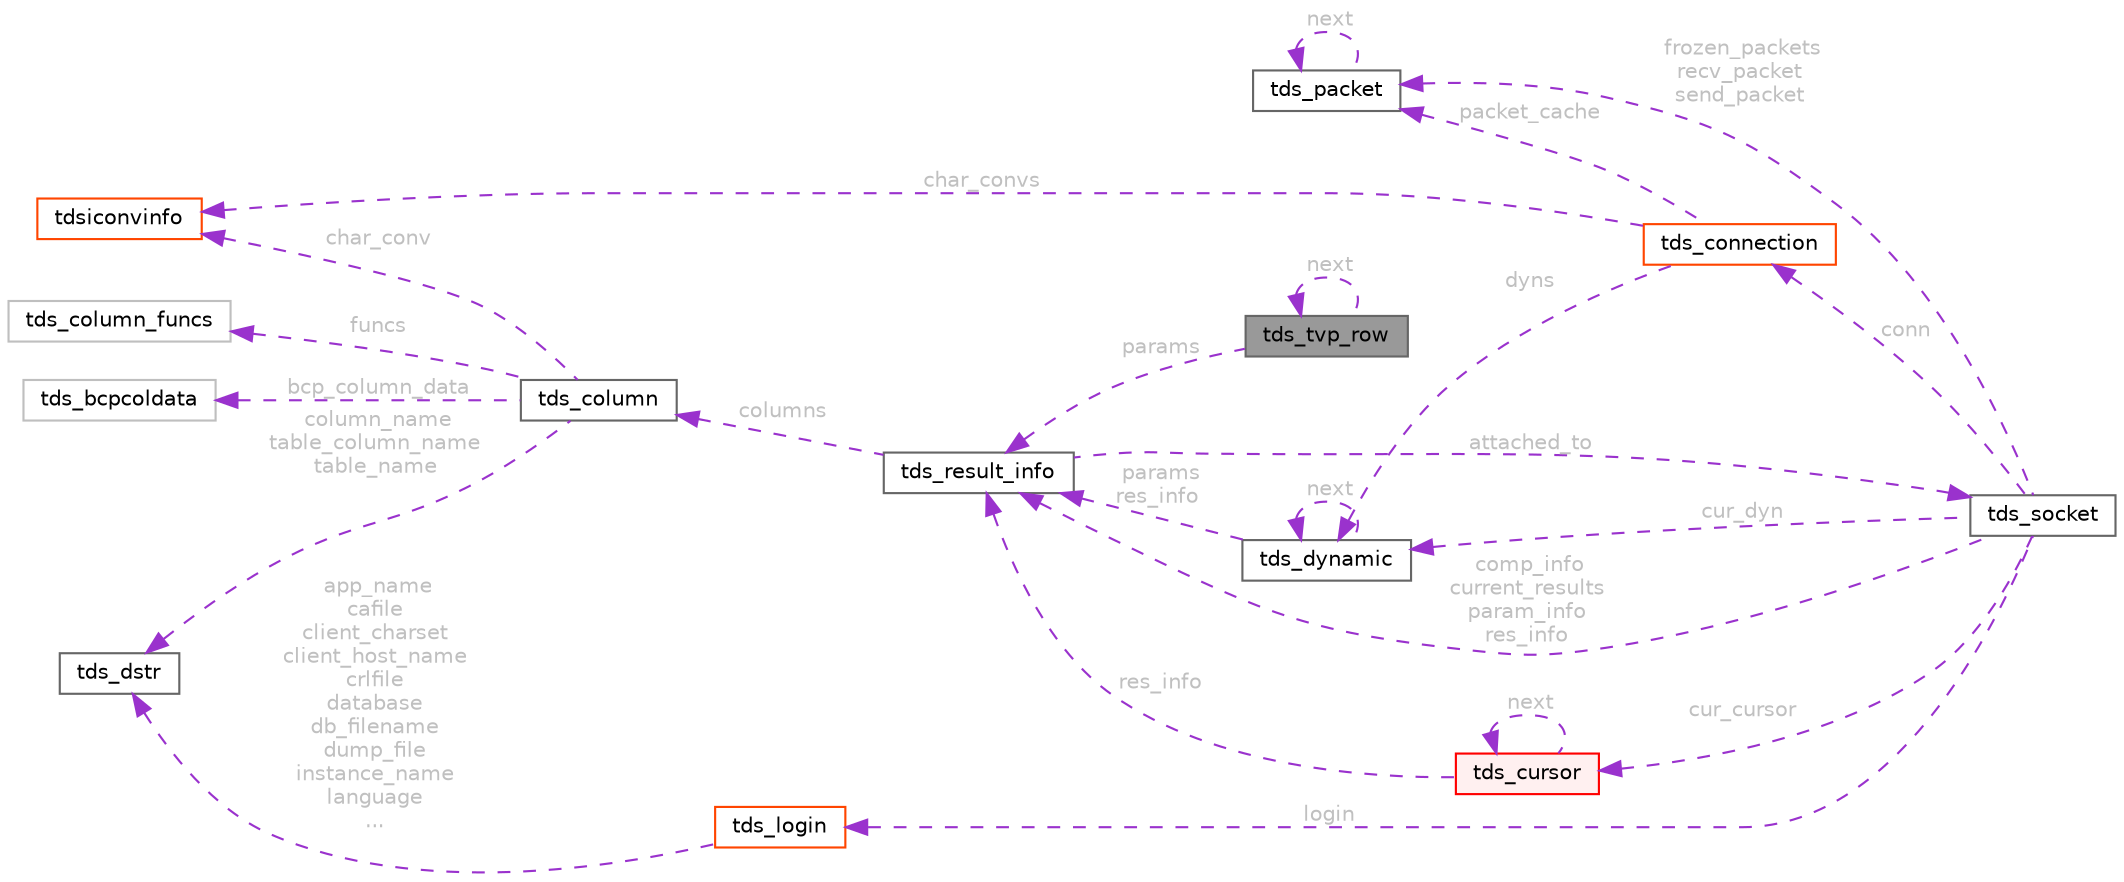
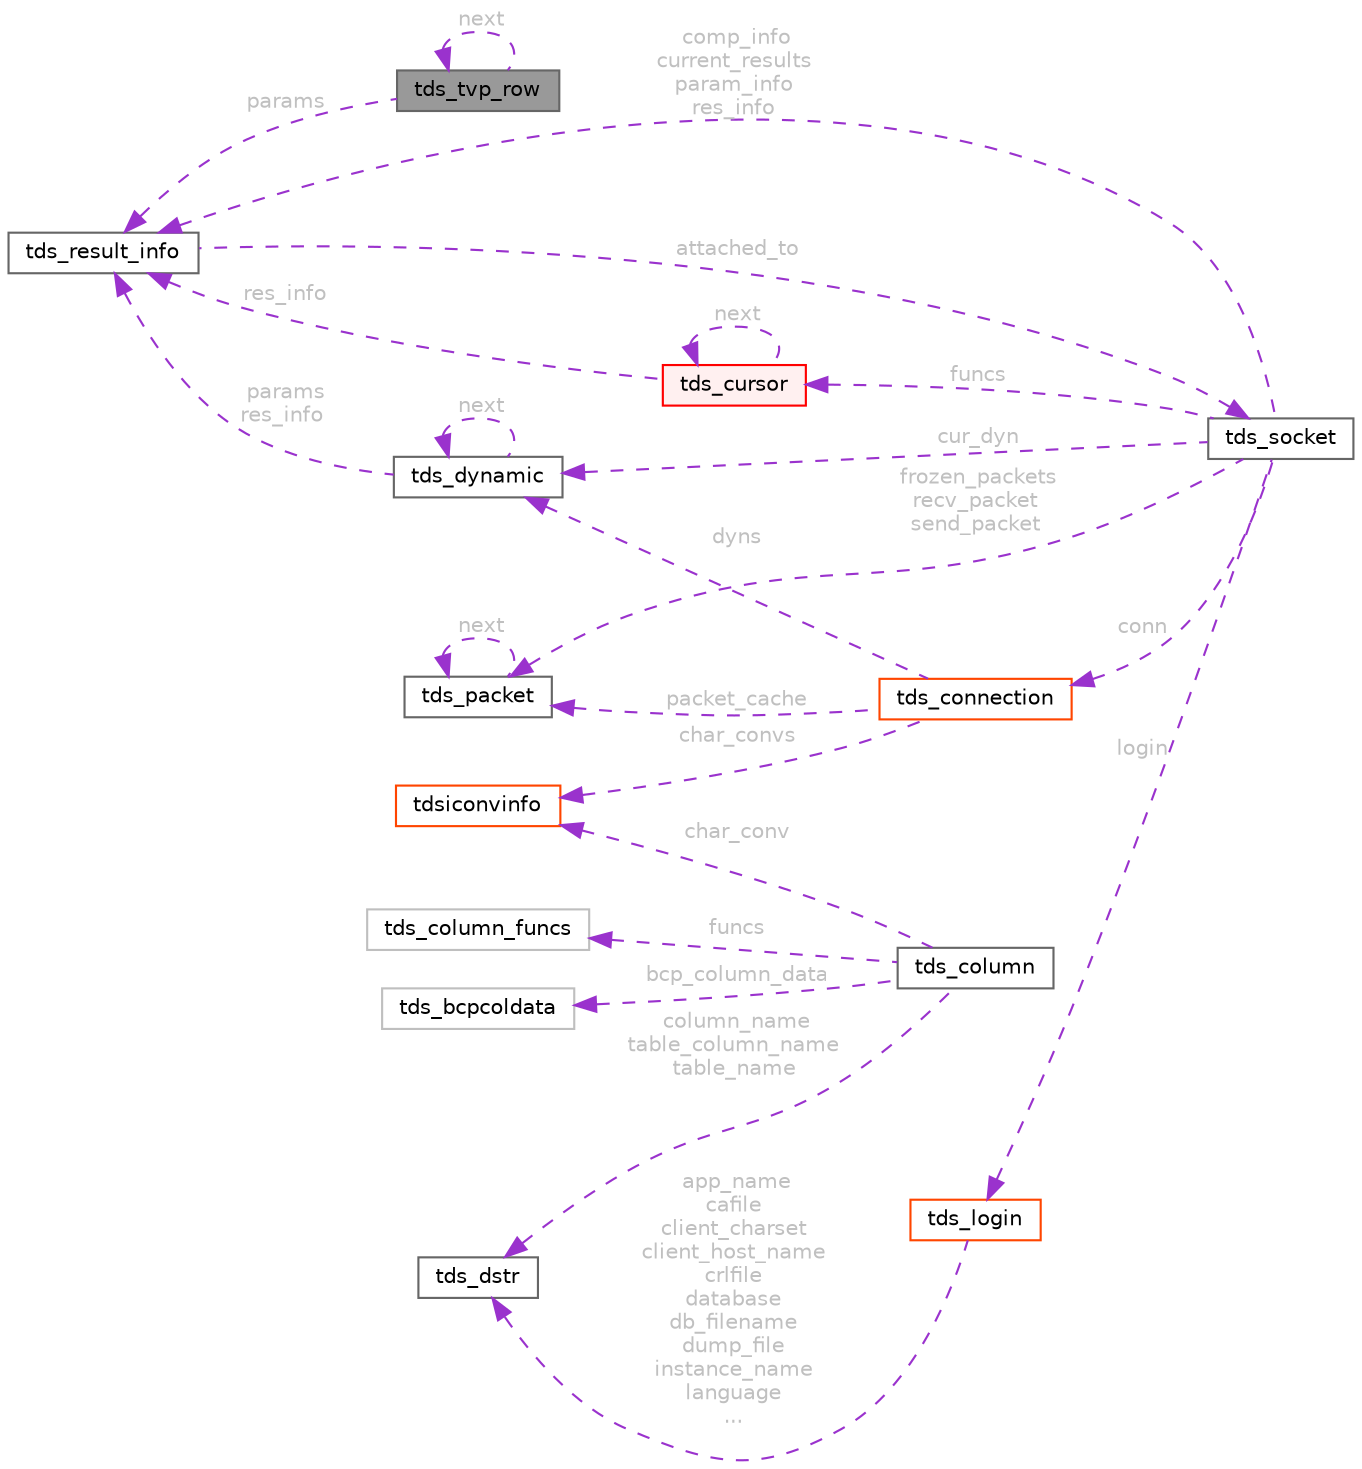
(791, 437) -> none
(1740, 711) -> (976, 376)
